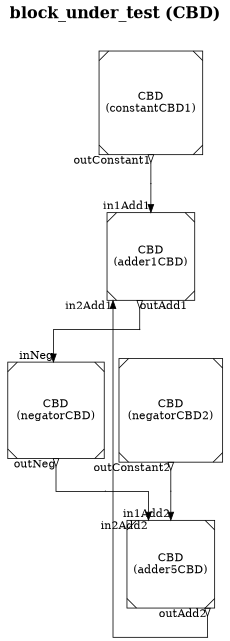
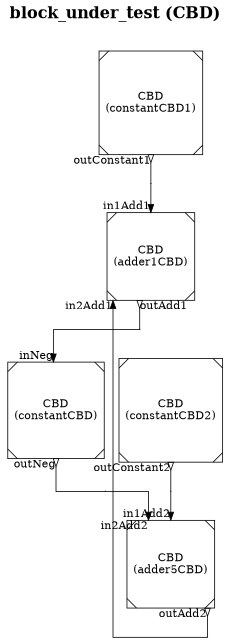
(56, 410) -> (56, 410)
(171, 410) -> (171, 410)
